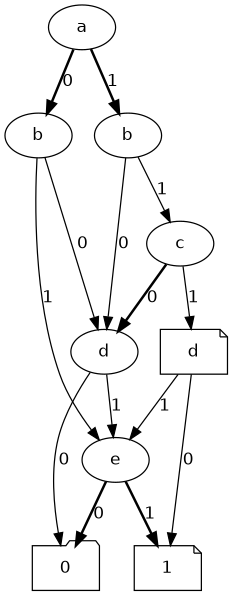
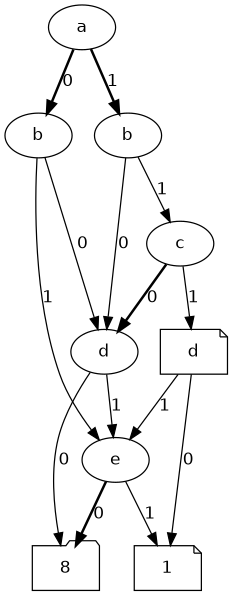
(139, 508) -> (139, 508)
(66, 568) -> (66, 568)
